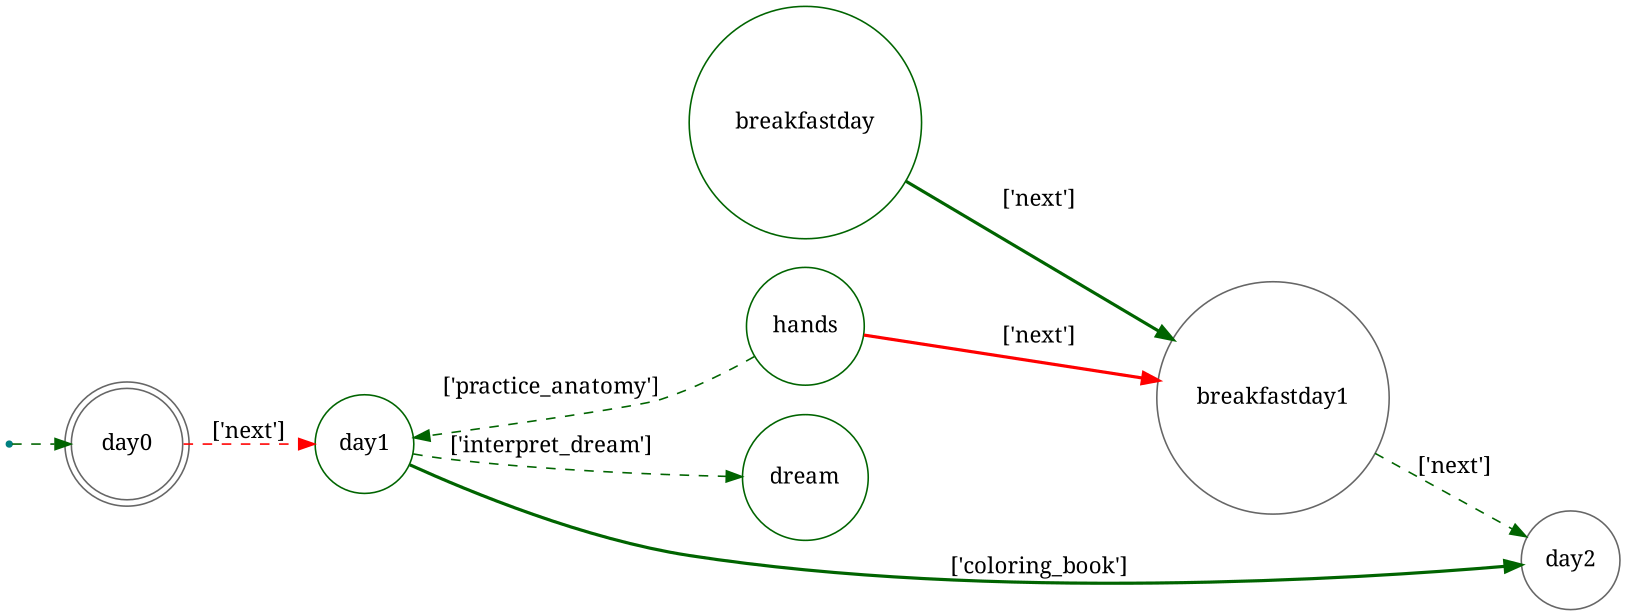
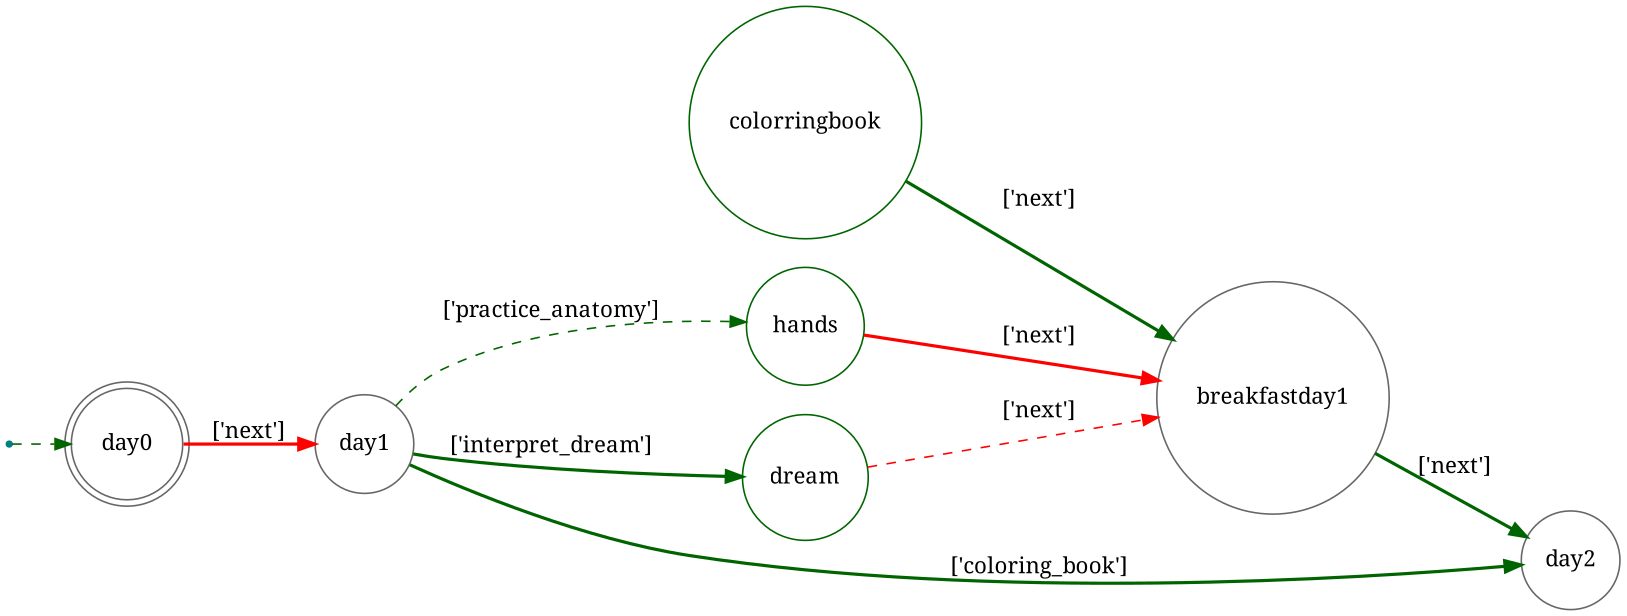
(805, 123) -> (805, 123)
(597, 411) -> (554, 334)
(241, 444) -> (241, 444)
(364, 444) -> (364, 444)
none -> (1005, 444)
(569, 470) -> (569, 470)
(1444, 491) -> (1444, 491)
